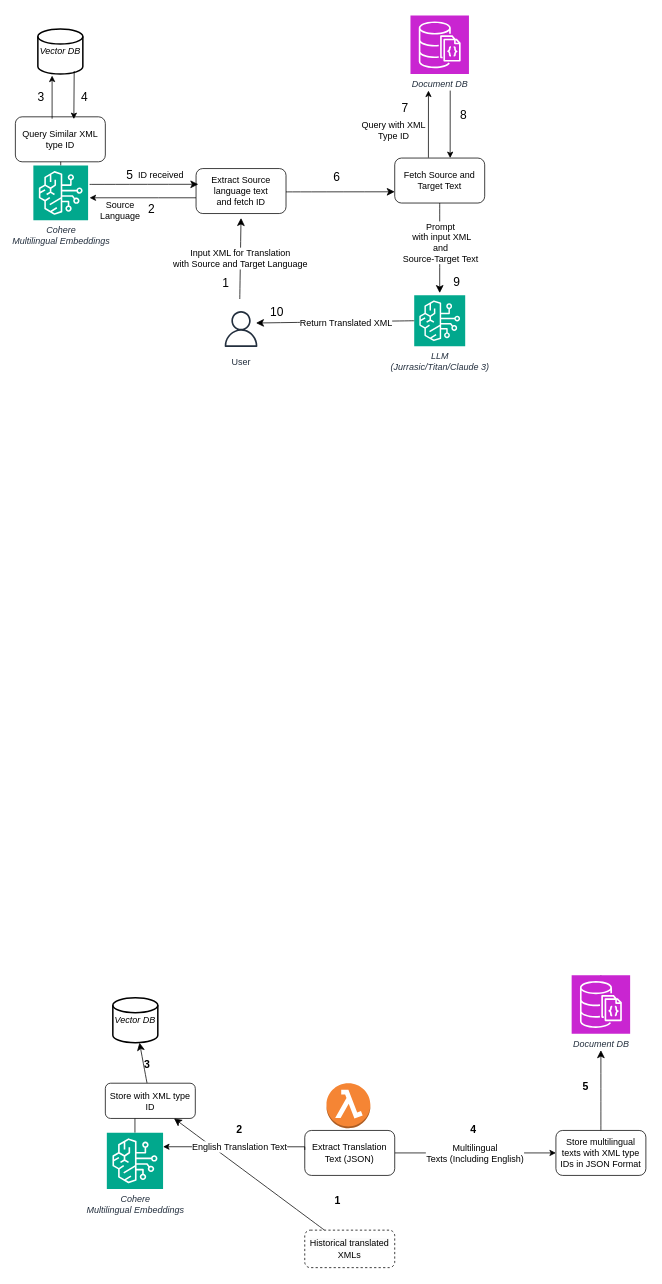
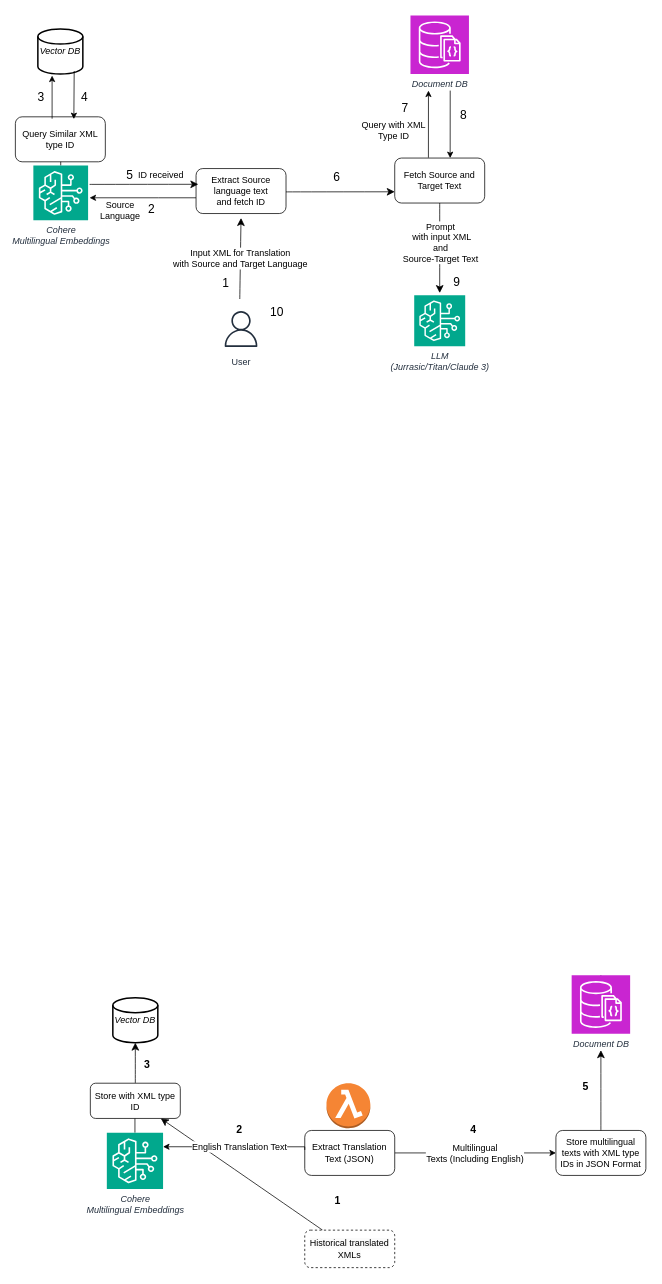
(326, 322) -> none
(150, 1101) -> (135, 1101)
